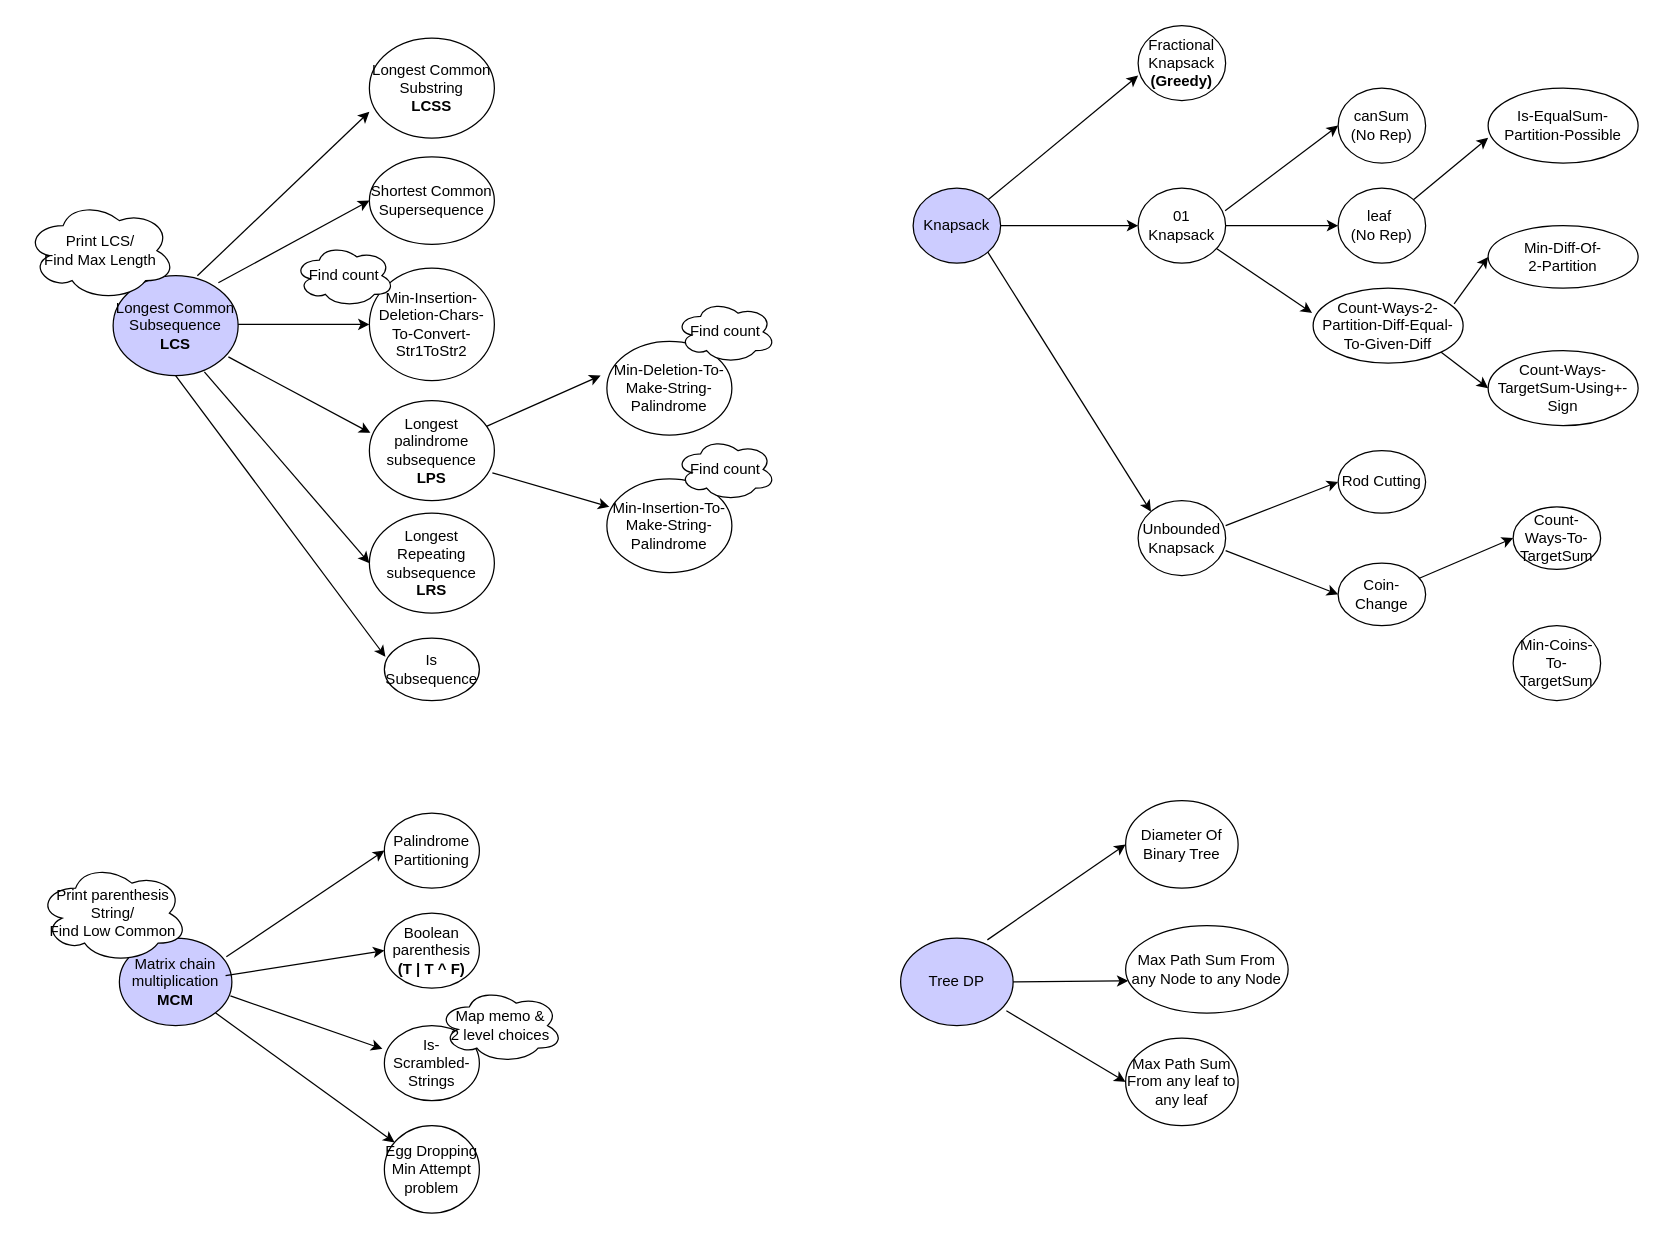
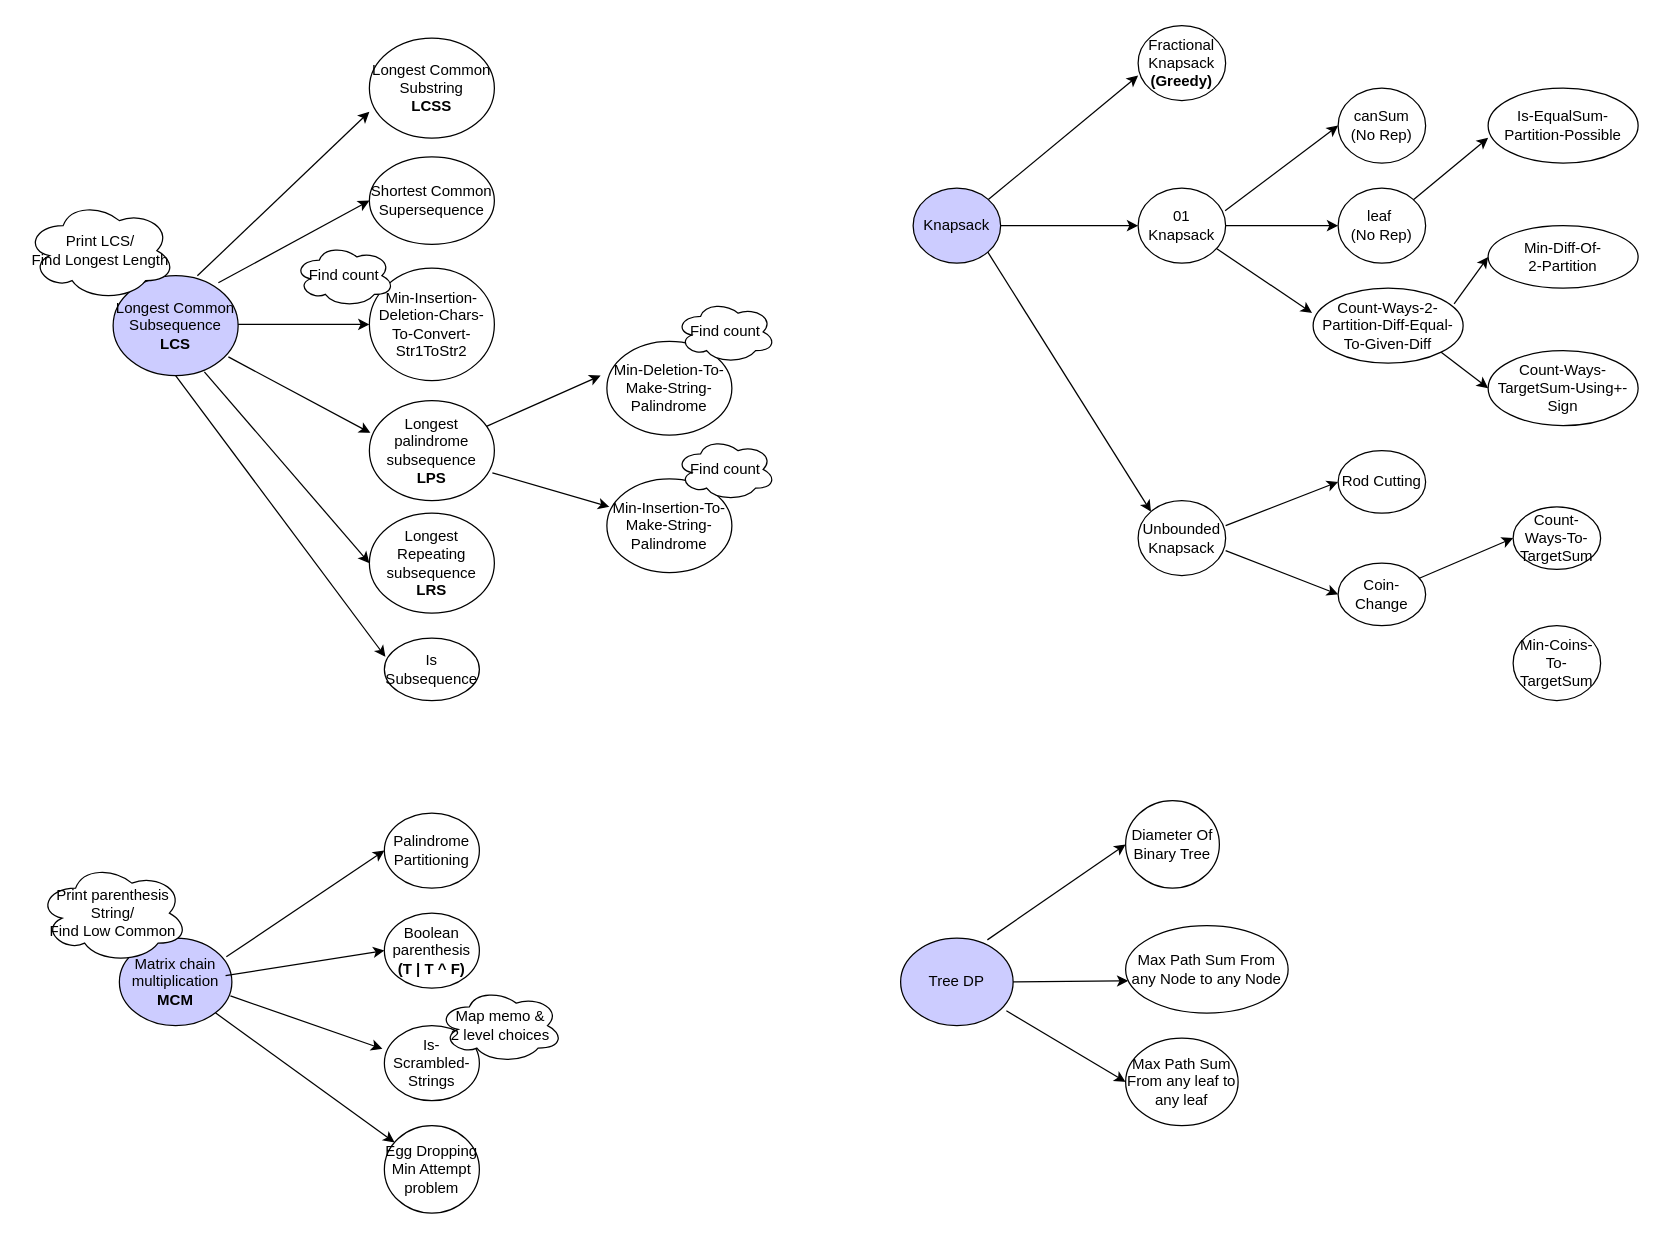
(101, 251) -> (101, 251)
(1182, 844) -> (1173, 844)
